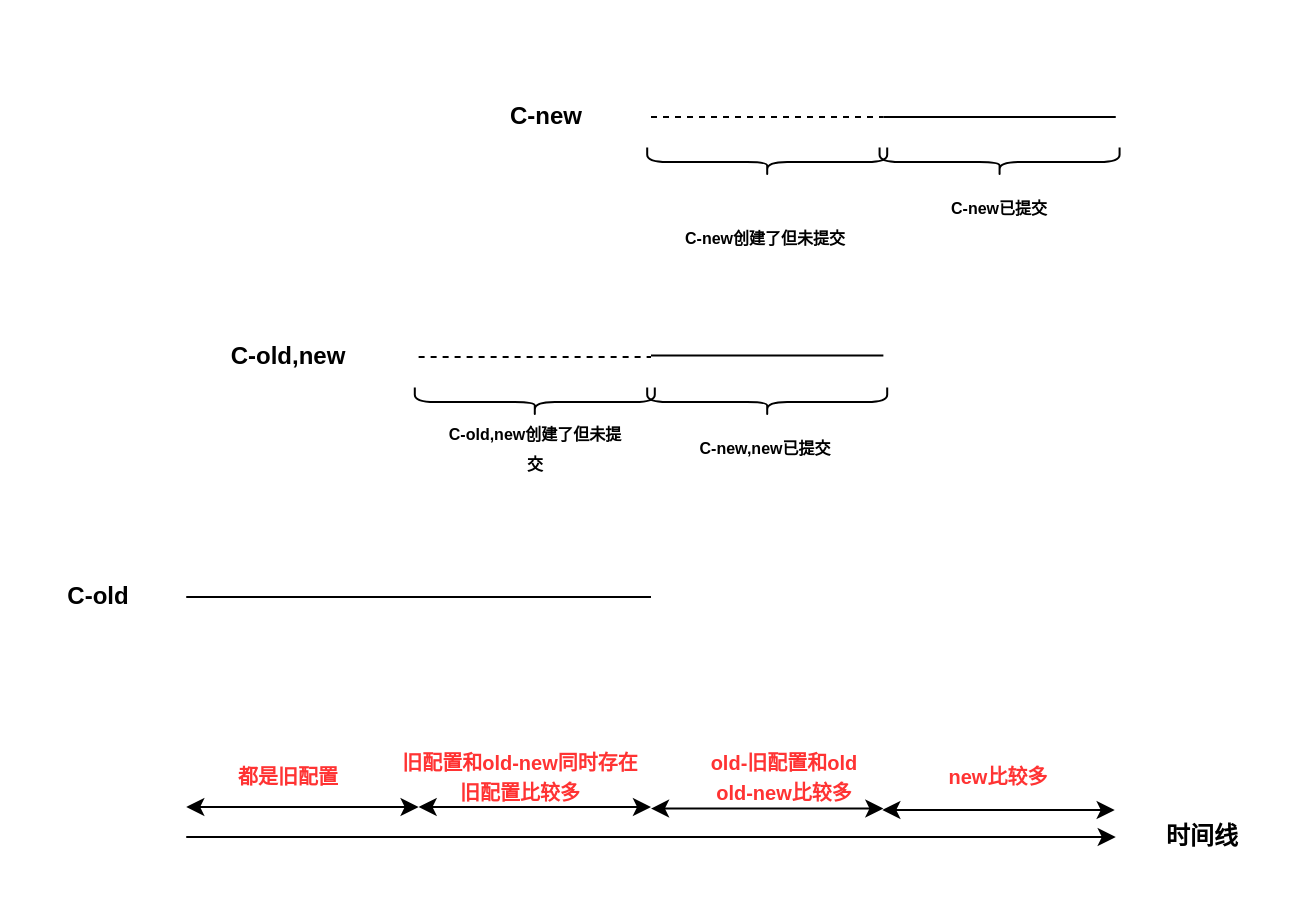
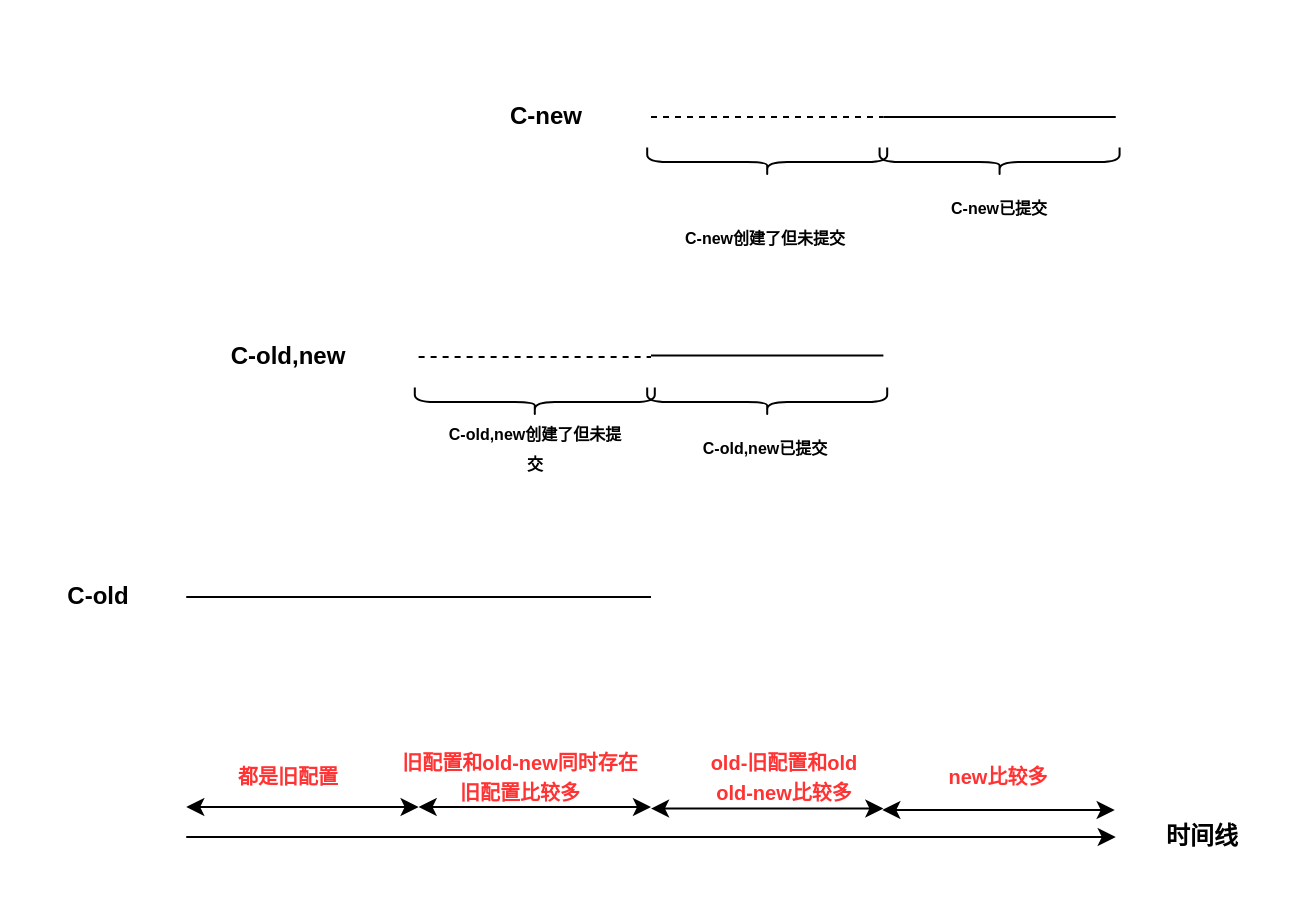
(766, 447) -> (766, 447)
